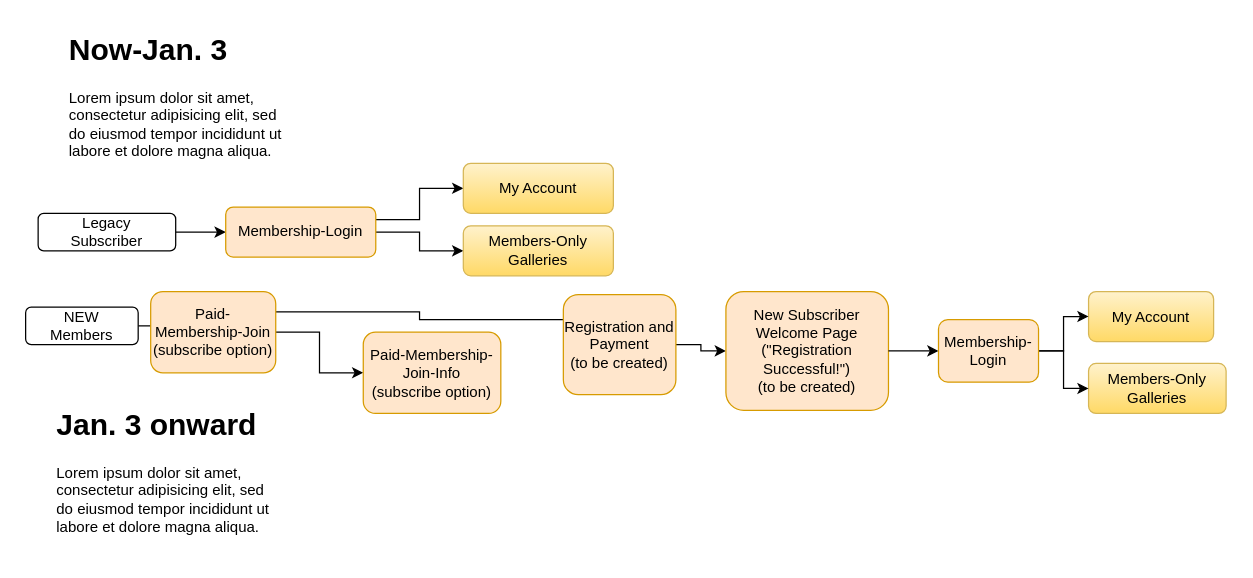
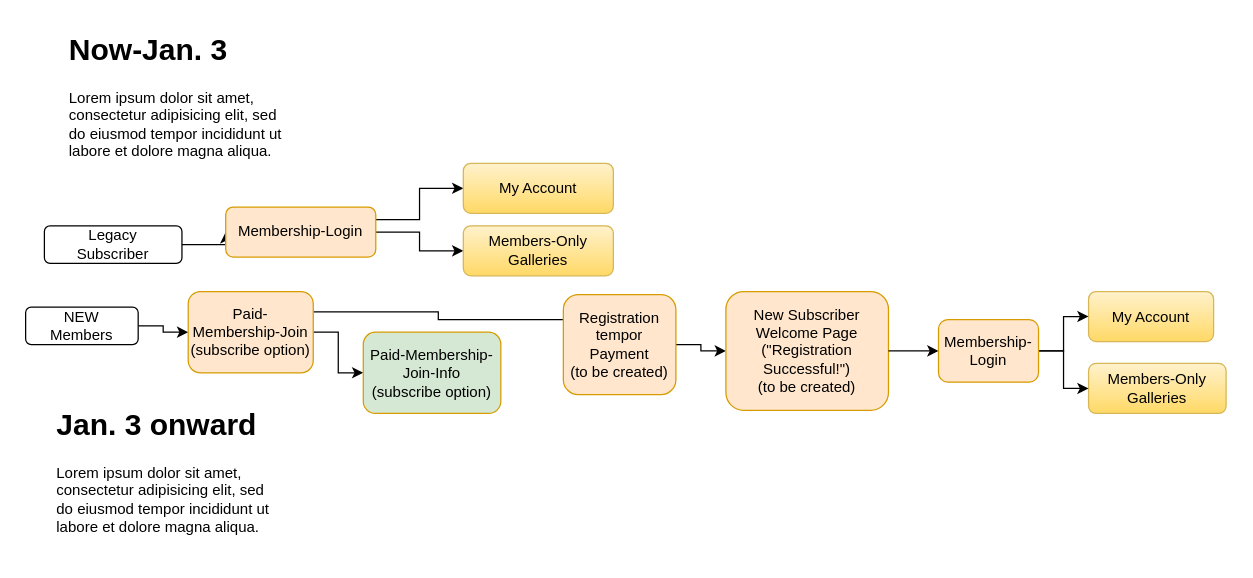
(107, 232) -> (113, 244)
(213, 332) -> (251, 332)
(619, 344) -> (619, 344)
(432, 373) -> (432, 373)
